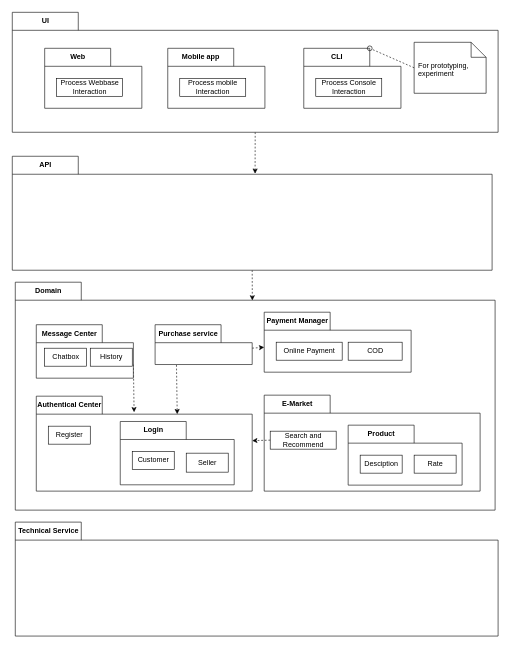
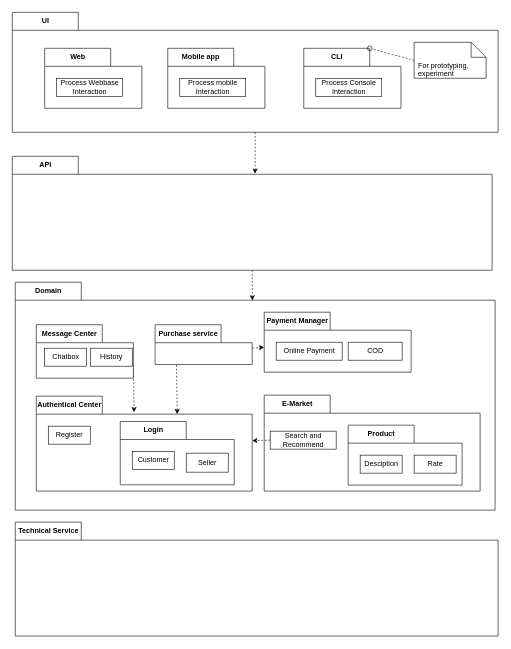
(450, 68) -> (450, 60)
